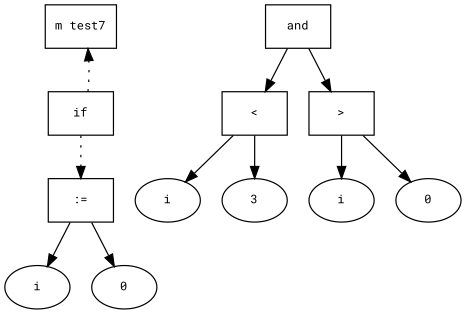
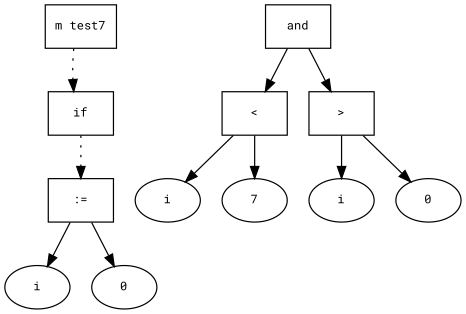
(89, 76) -> (73, 64)
(255, 200) -> (255, 200)
